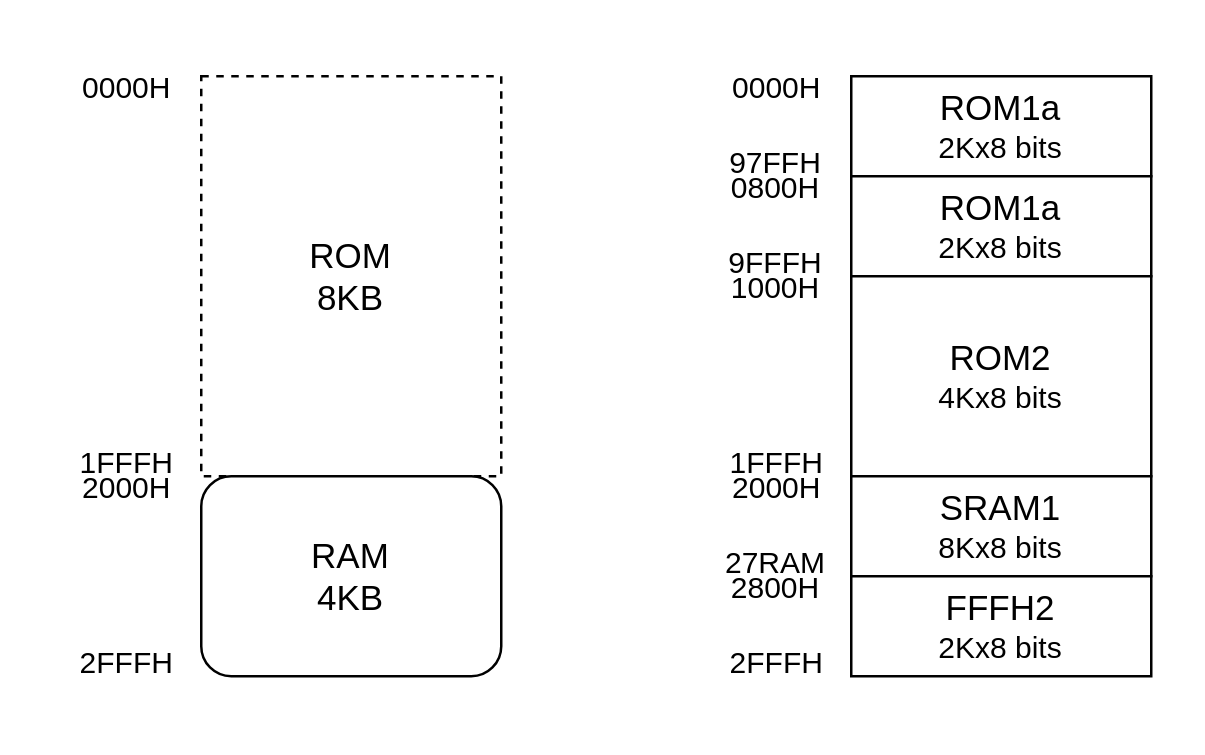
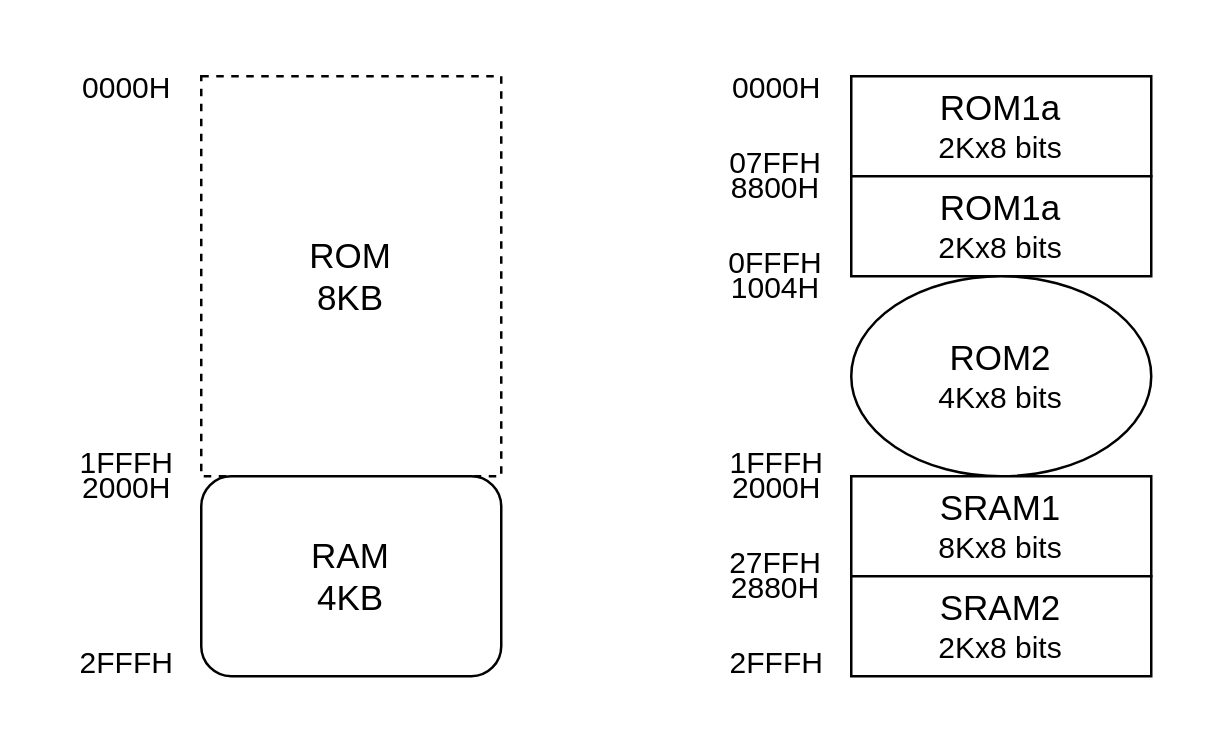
(776, 164) -> (776, 164)
(776, 189) -> (776, 189)
(776, 264) -> (776, 264)
(776, 289) -> (776, 289)
(1001, 376) -> (1001, 376)
(776, 564) -> (776, 564)
(776, 589) -> (776, 589)
(1001, 626) -> (1001, 626)
